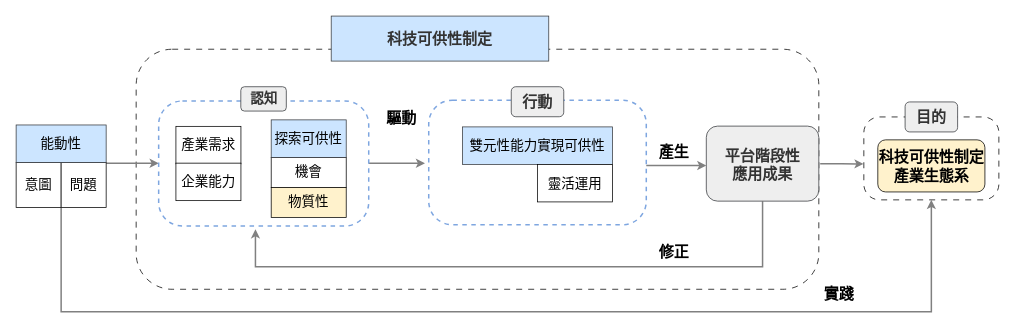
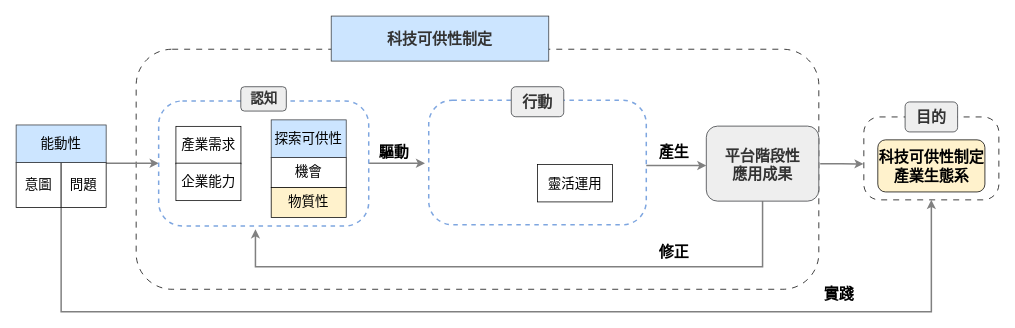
(402, 117) -> (394, 151)
(537, 146) -> none
